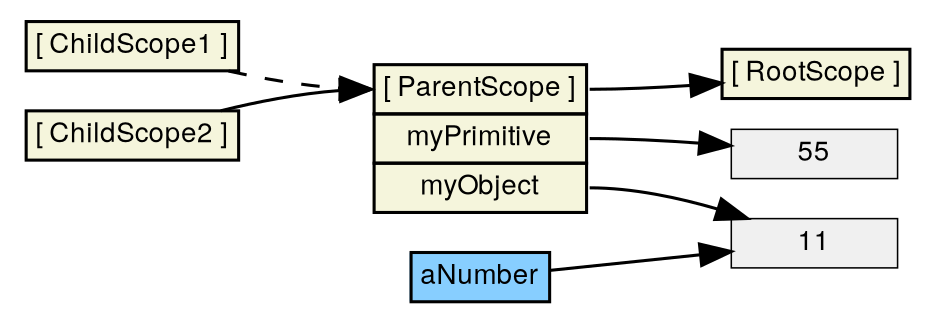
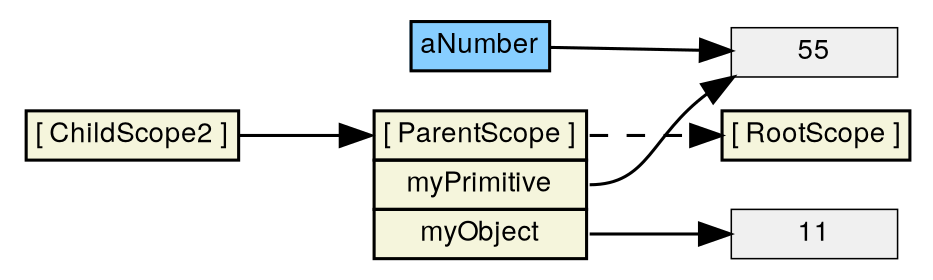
(131, 46) -> none
(640, 88) -> (640, 135)
(625, 263) -> (625, 49)
